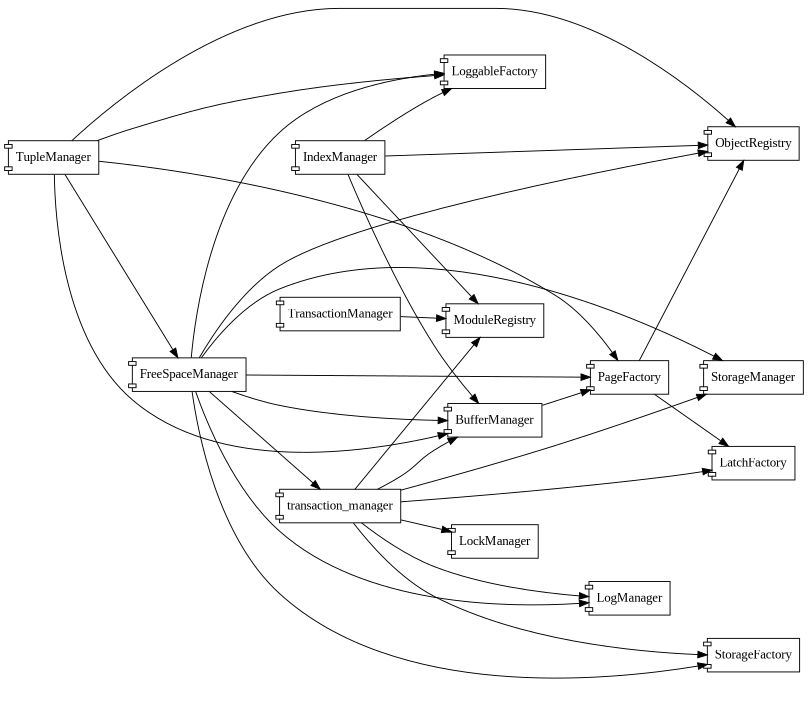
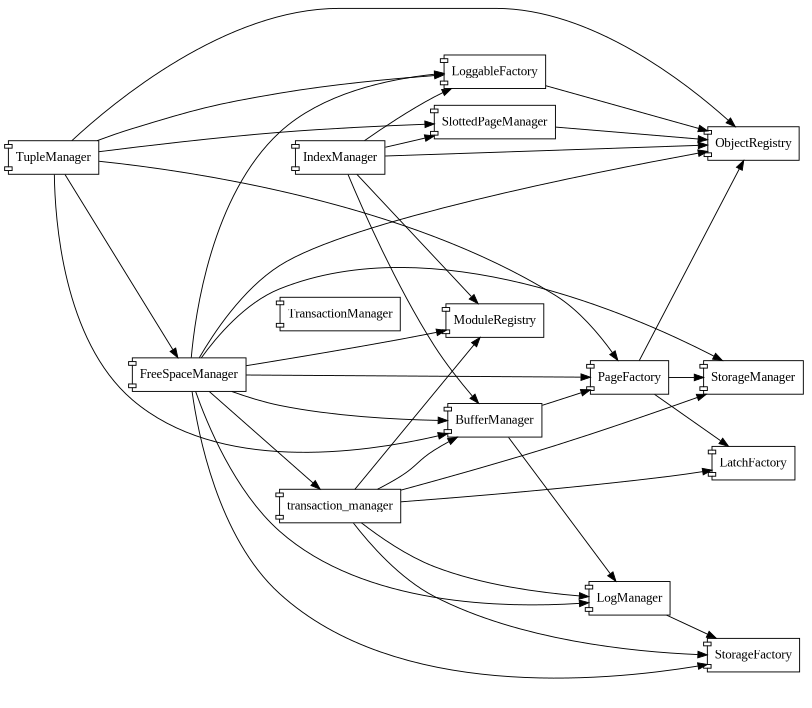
none -> (622, 107)
none -> (495, 122)
(425, 318) -> (341, 350)
none -> (682, 377)
none -> (559, 505)
(495, 541) -> none
none -> (687, 625)
